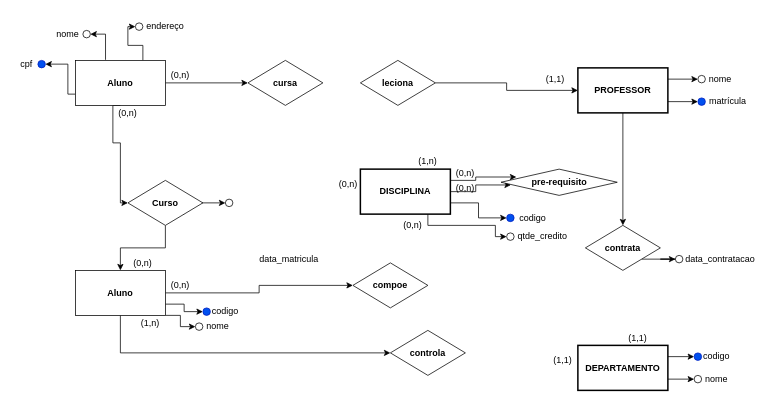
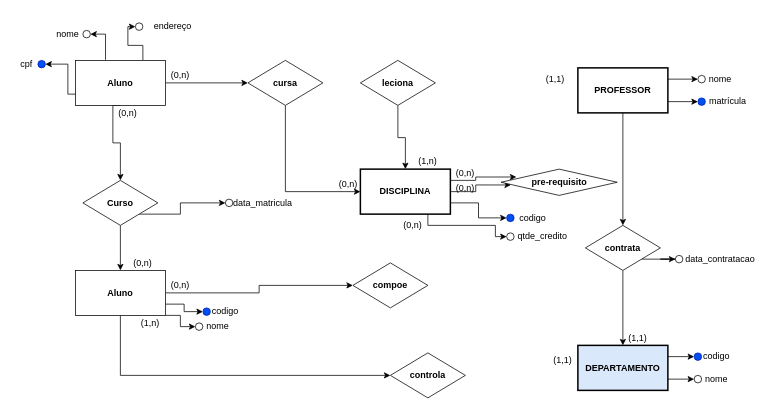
(165, 27) -> (173, 27)
(535, 90) -> none
none -> (405, 146)
none -> (285, 184)
(165, 203) -> (120, 203)
(289, 259) -> (263, 203)
none -> (623, 339)
(428, 353) -> (428, 375)
(623, 368) -> (623, 368)
